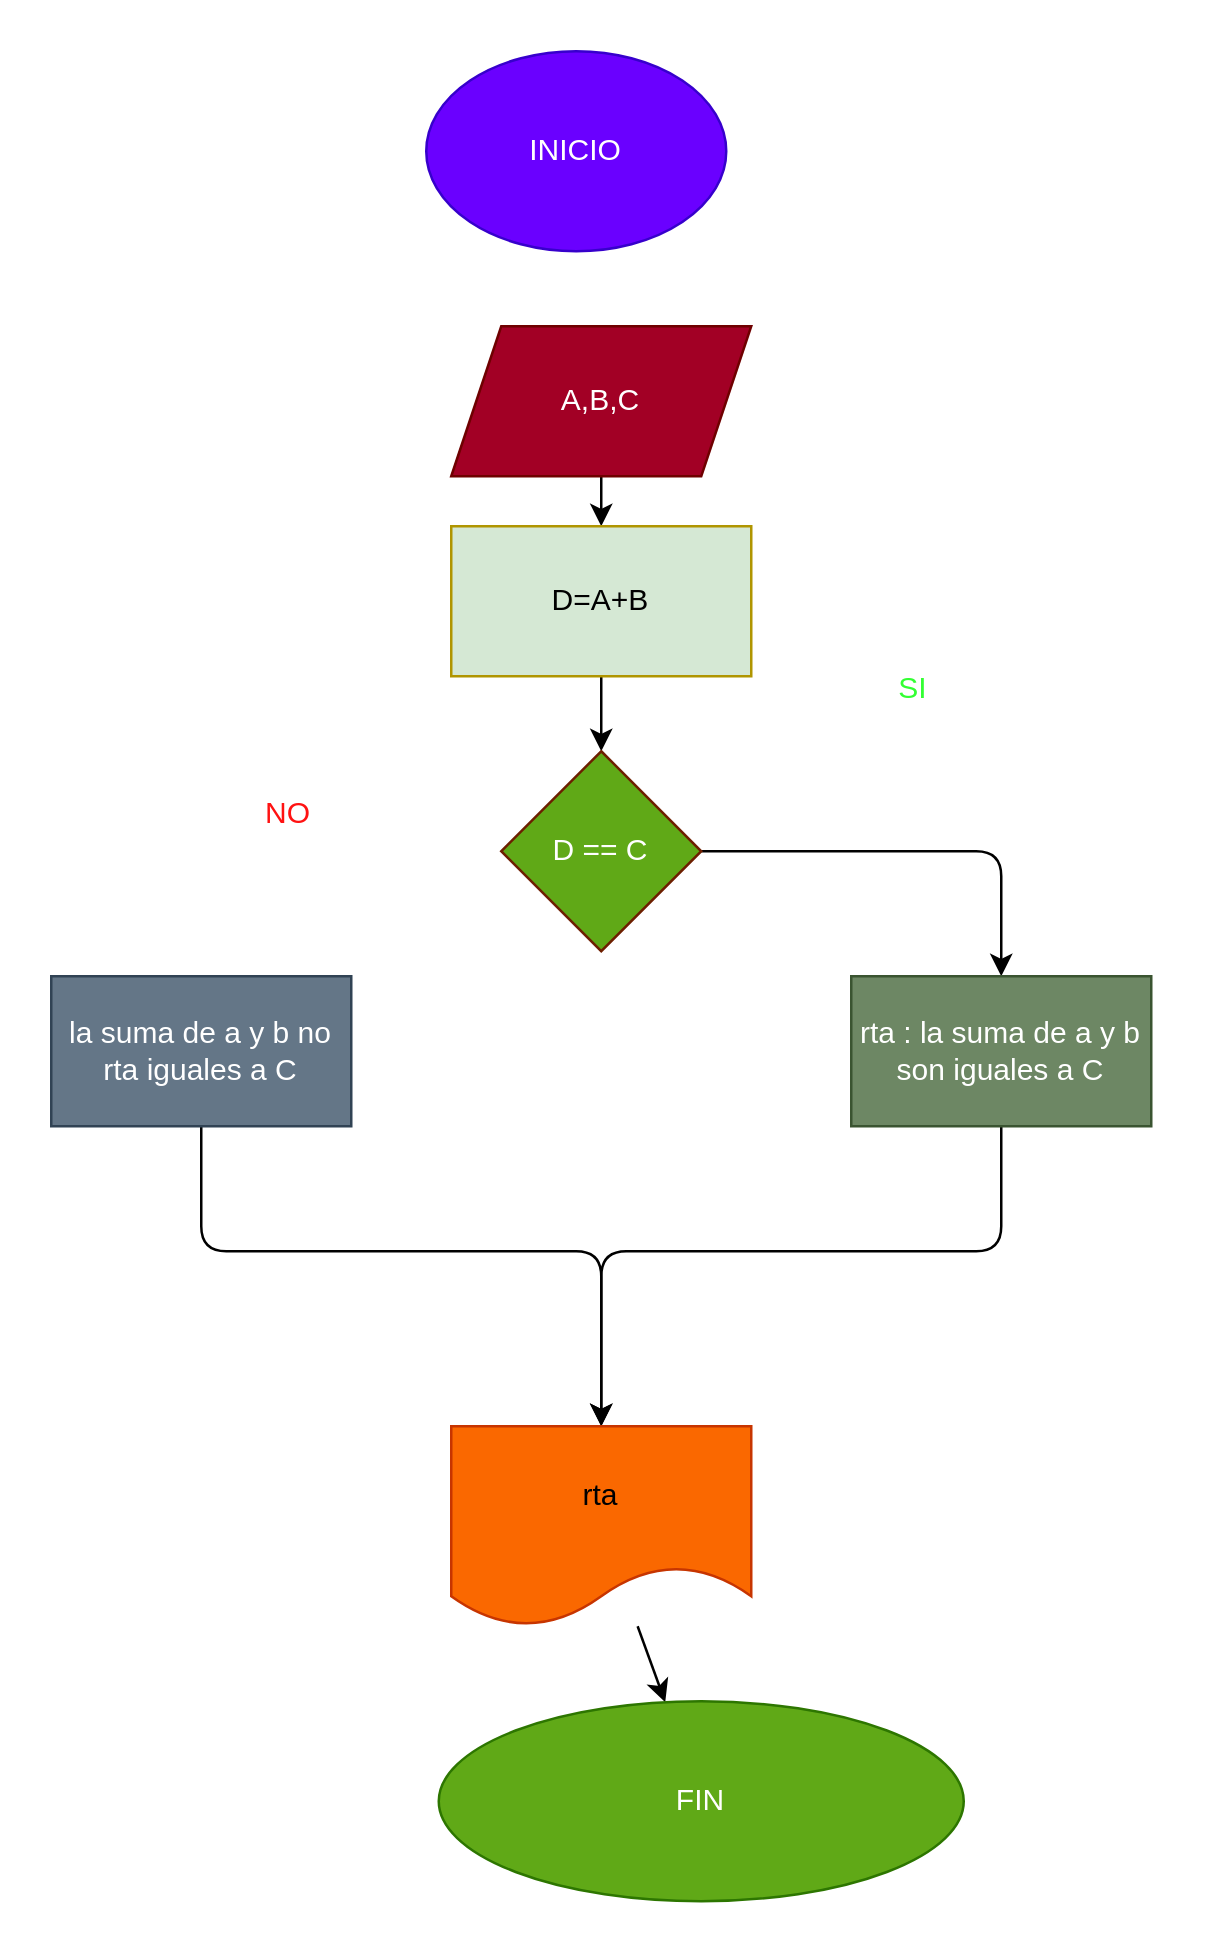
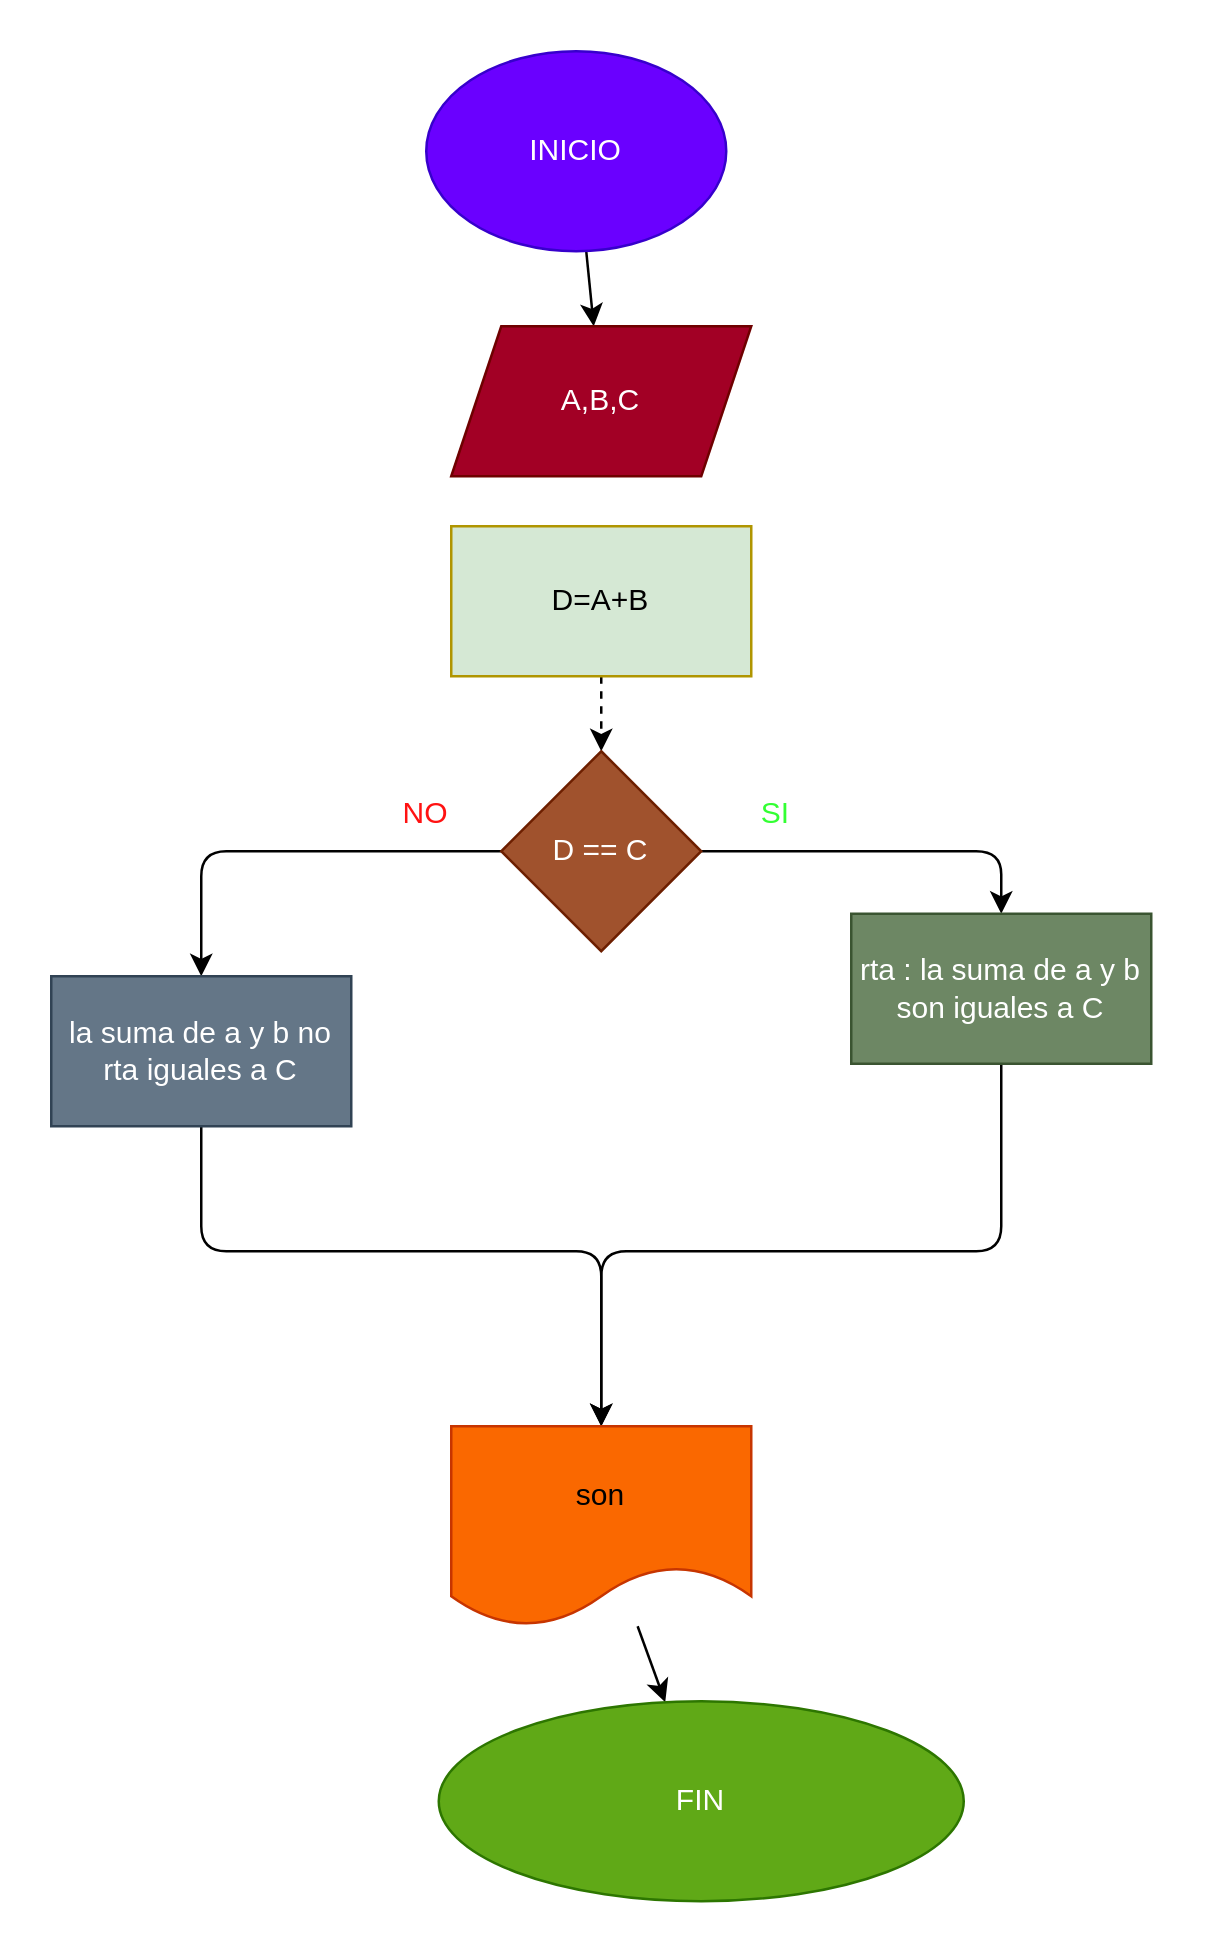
none -> (589, 280)
(601, 493) -> none
(914, 689) -> (776, 814)
(601, 707) -> (601, 707)
(289, 814) -> (426, 814)
none -> (305, 851)
(601, 851) -> (601, 851)
(1001, 1051) -> (1001, 989)
(601, 1496) -> (601, 1496)
